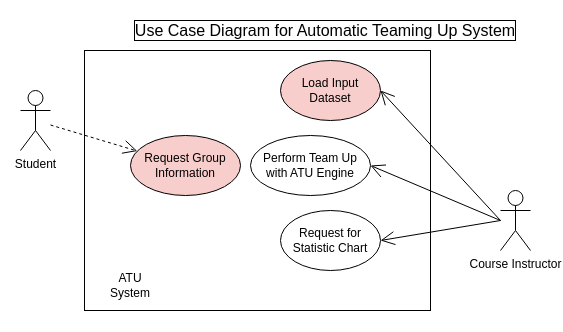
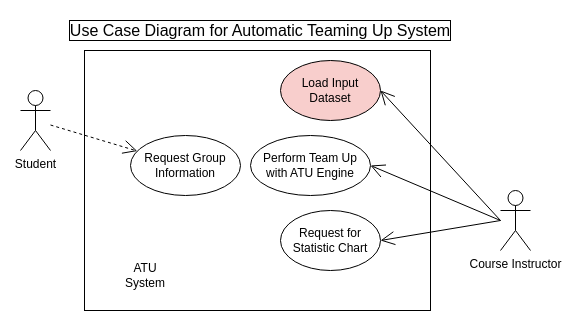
(326, 31) -> (261, 31)
(186, 166) -> (186, 166)
(131, 286) -> (146, 276)
